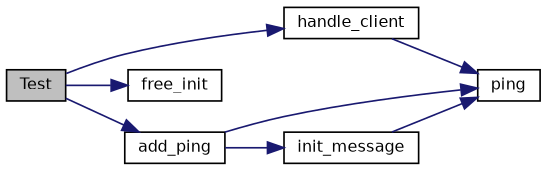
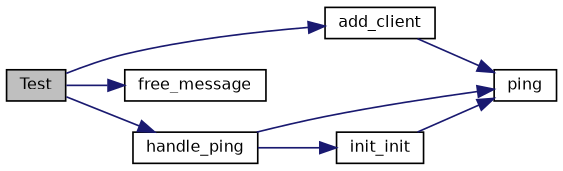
(351, 23) -> (380, 23)
(175, 85) -> (195, 85)
(175, 148) -> (195, 148)
(351, 148) -> (380, 148)
